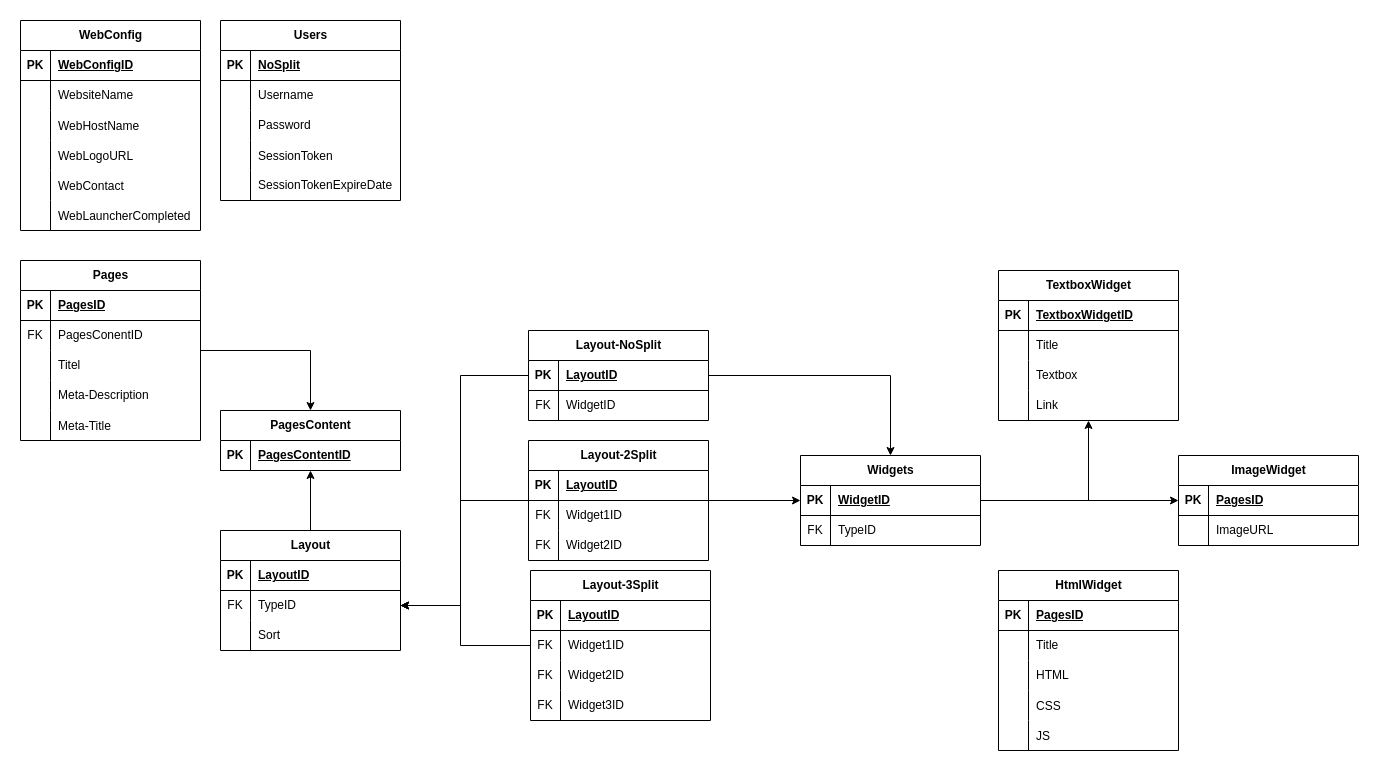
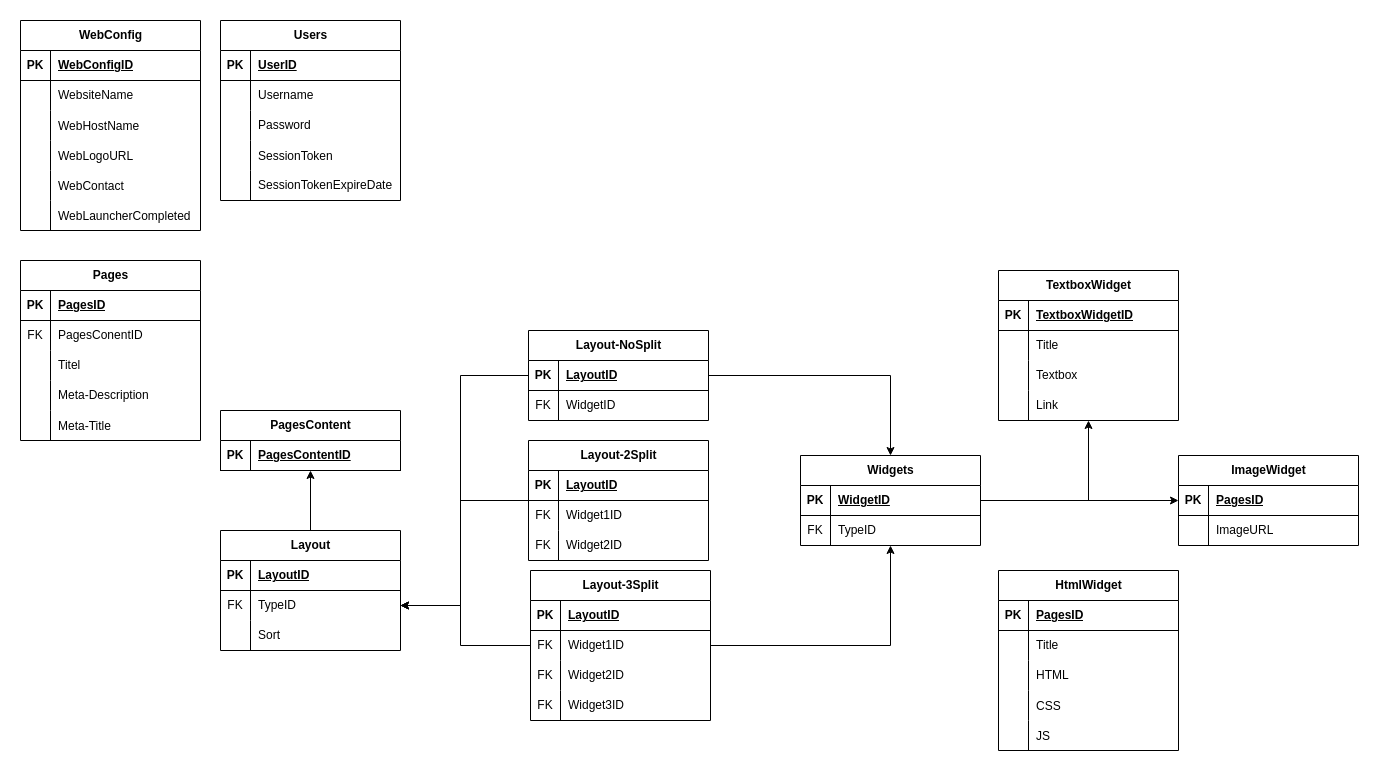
(279, 66) -> (279, 66)
(283, 351) -> none
(752, 501) -> none
none -> (848, 646)
